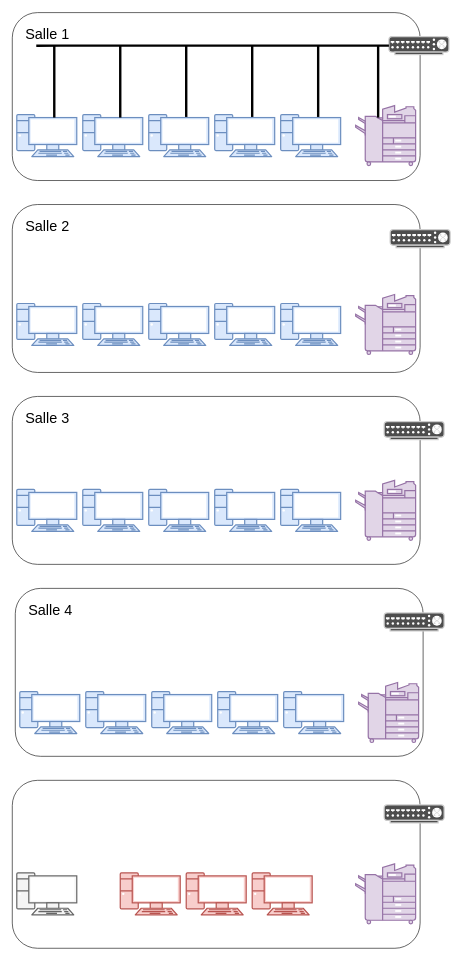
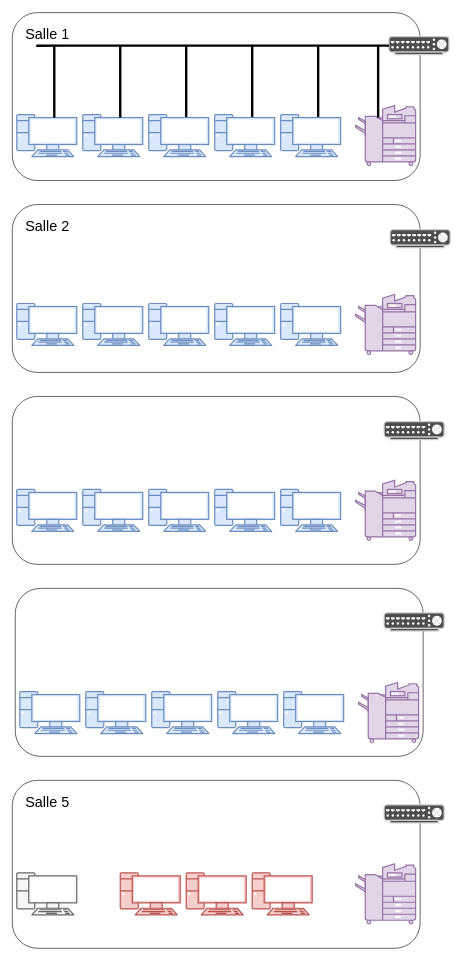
(51, 417) -> none
(54, 609) -> none
none -> (51, 801)
